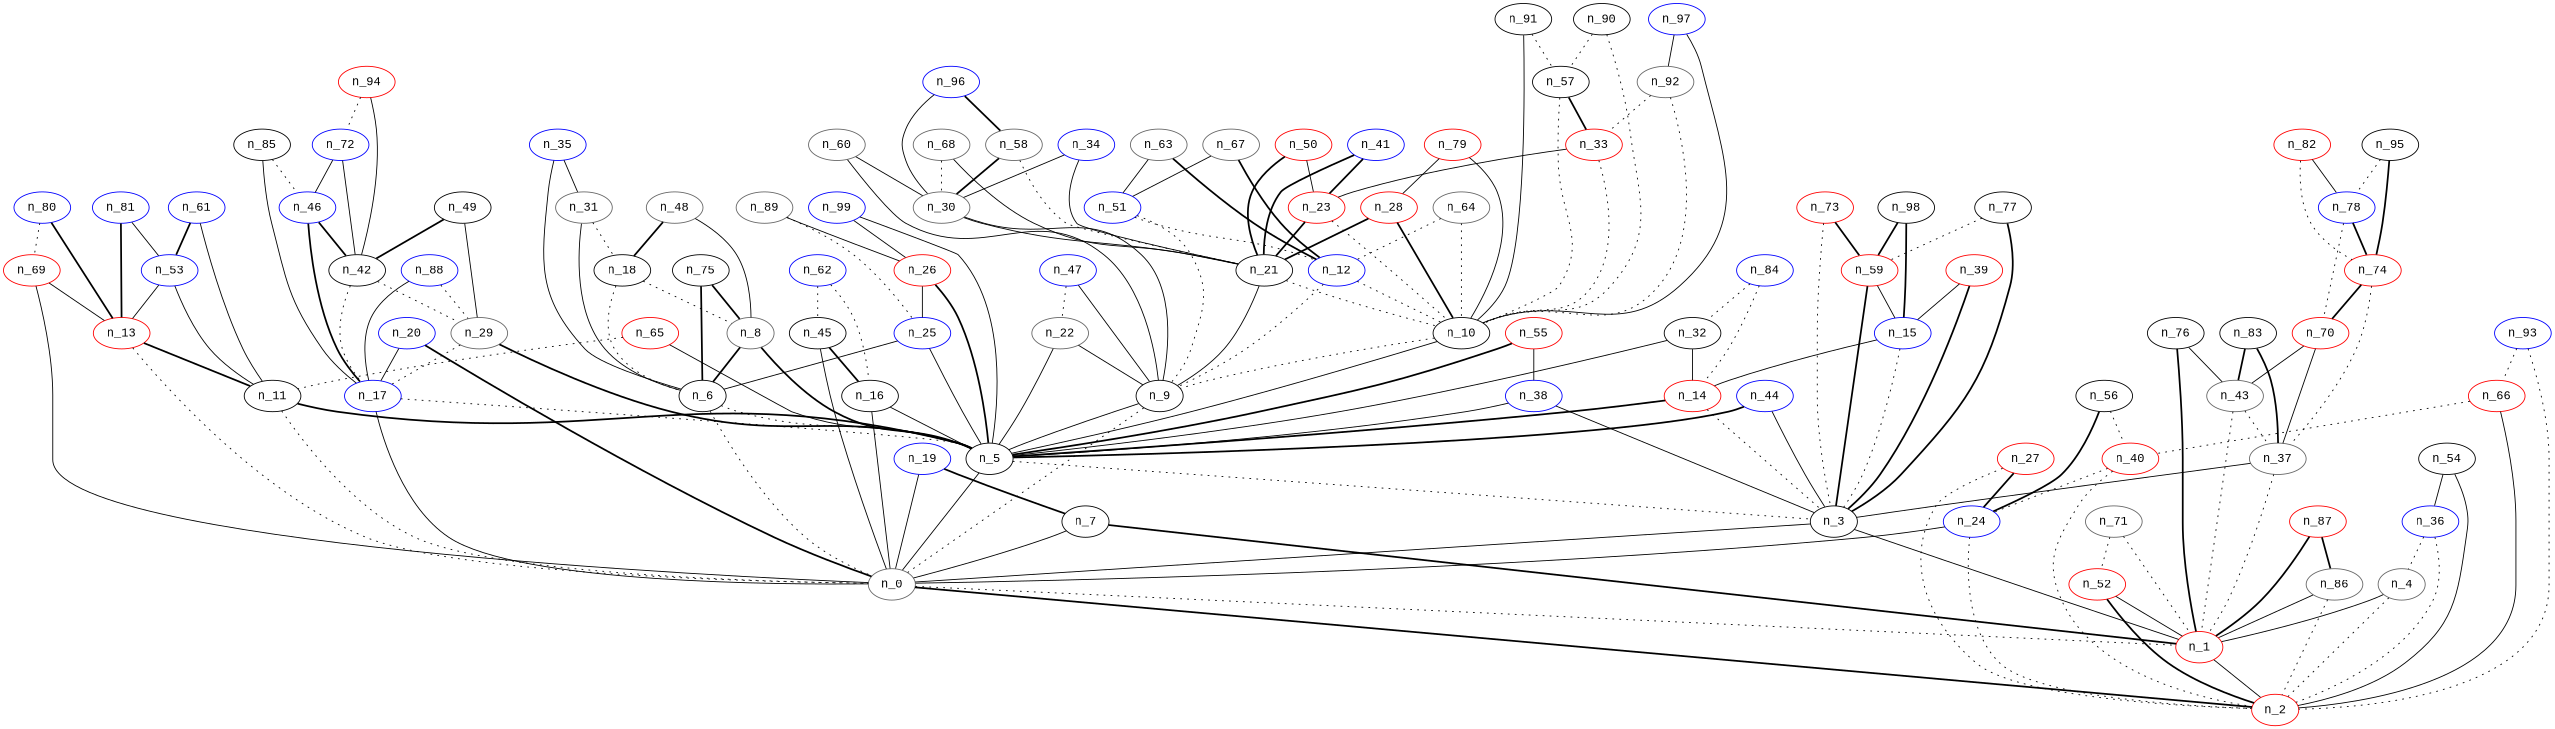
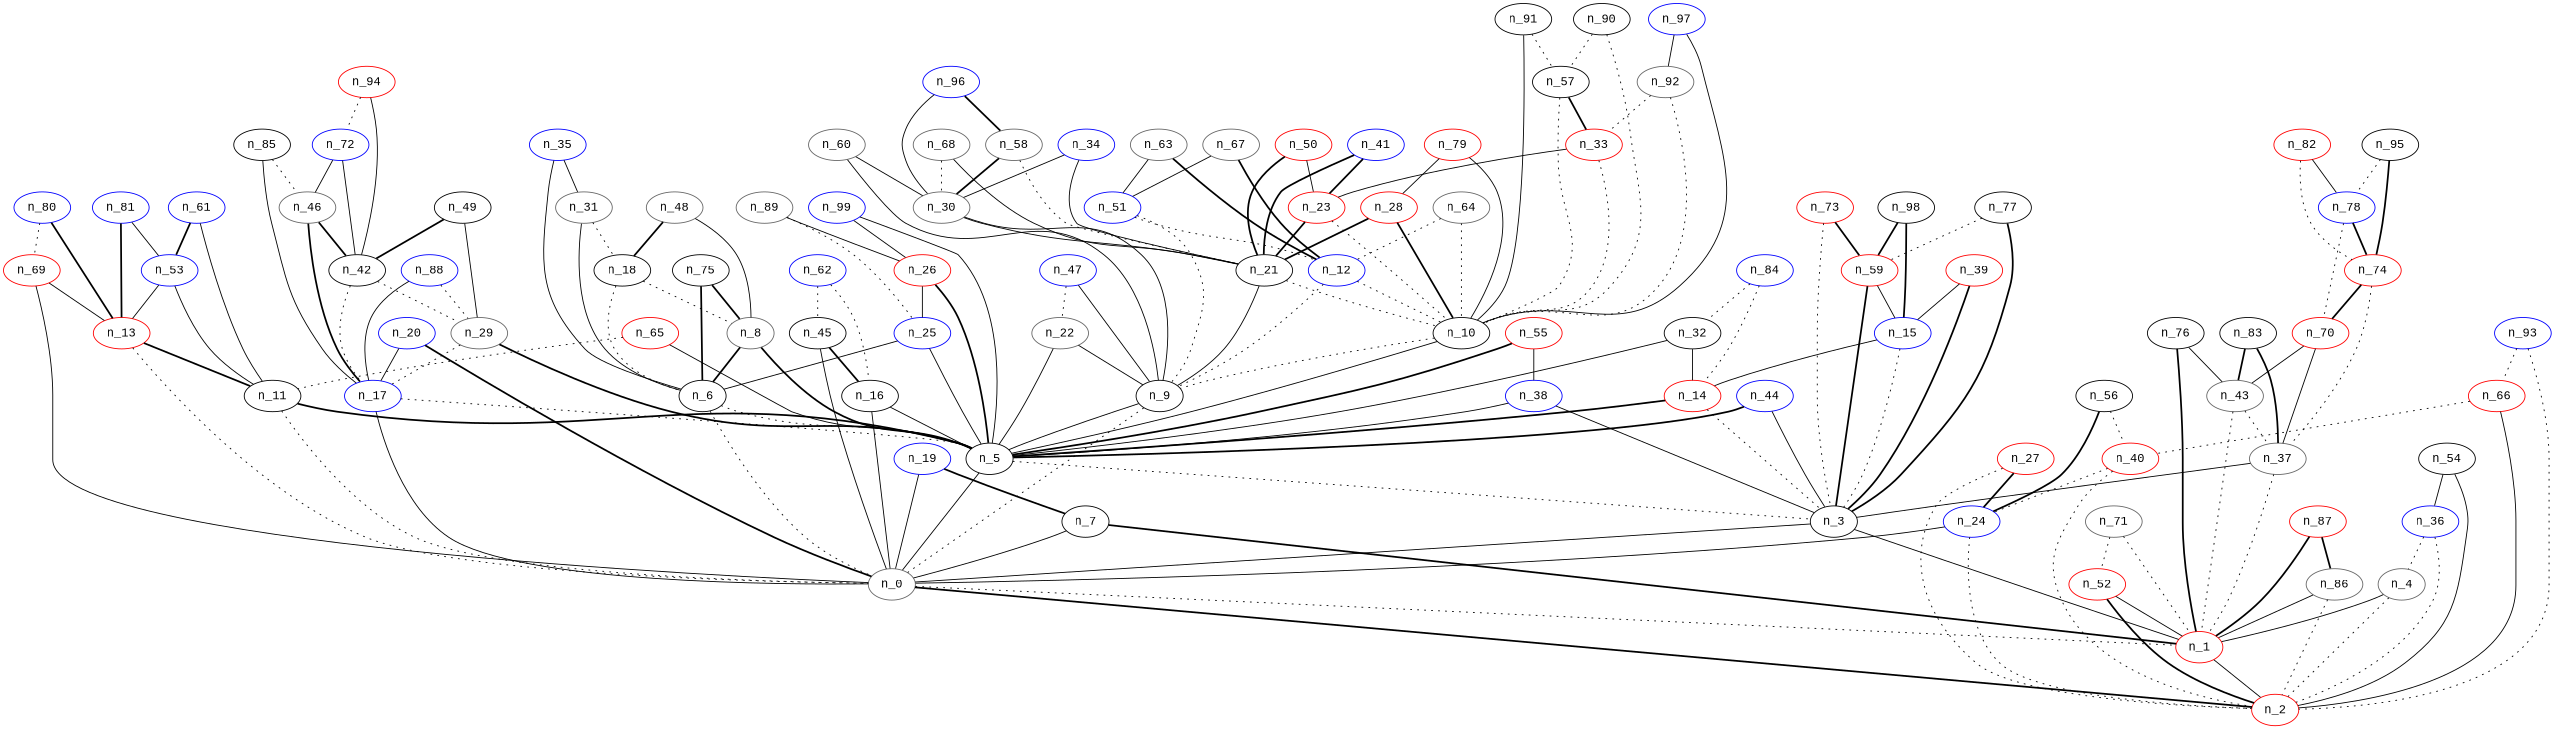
(307, 208) -> (307, 208)
